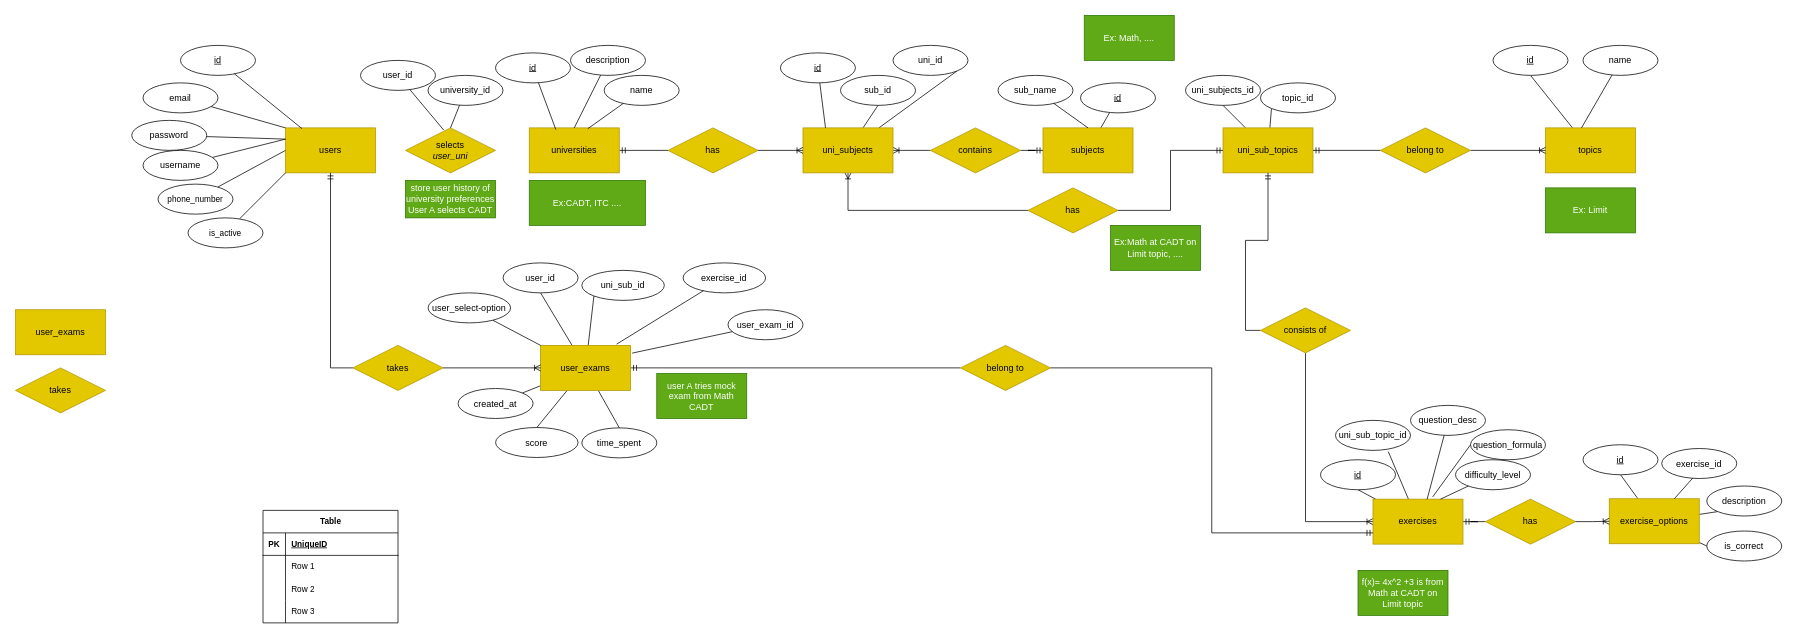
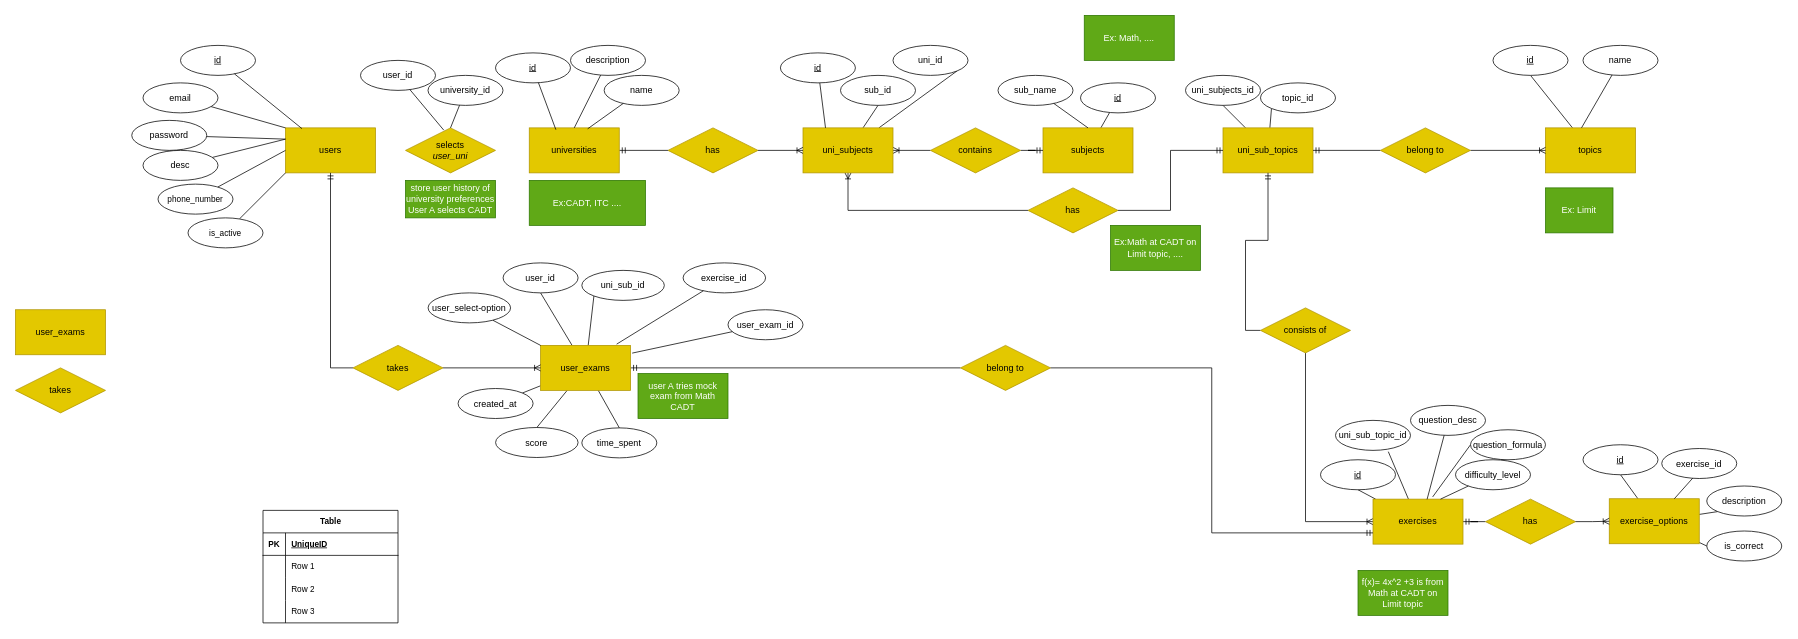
(180, 165) -> (180, 165)
(1590, 210) -> (1579, 210)
(702, 396) -> (683, 396)
